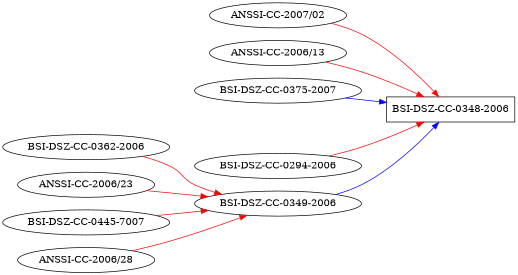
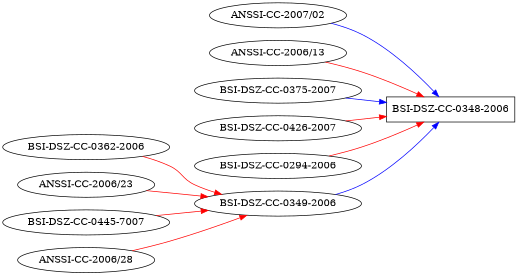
(387, 50) -> (387, 50)
none -> (278, 128)
